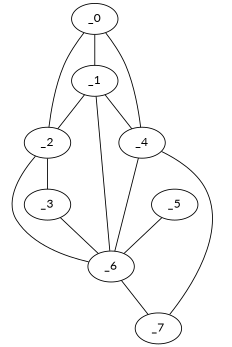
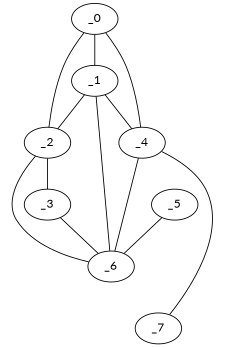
(135, 297) -> none
